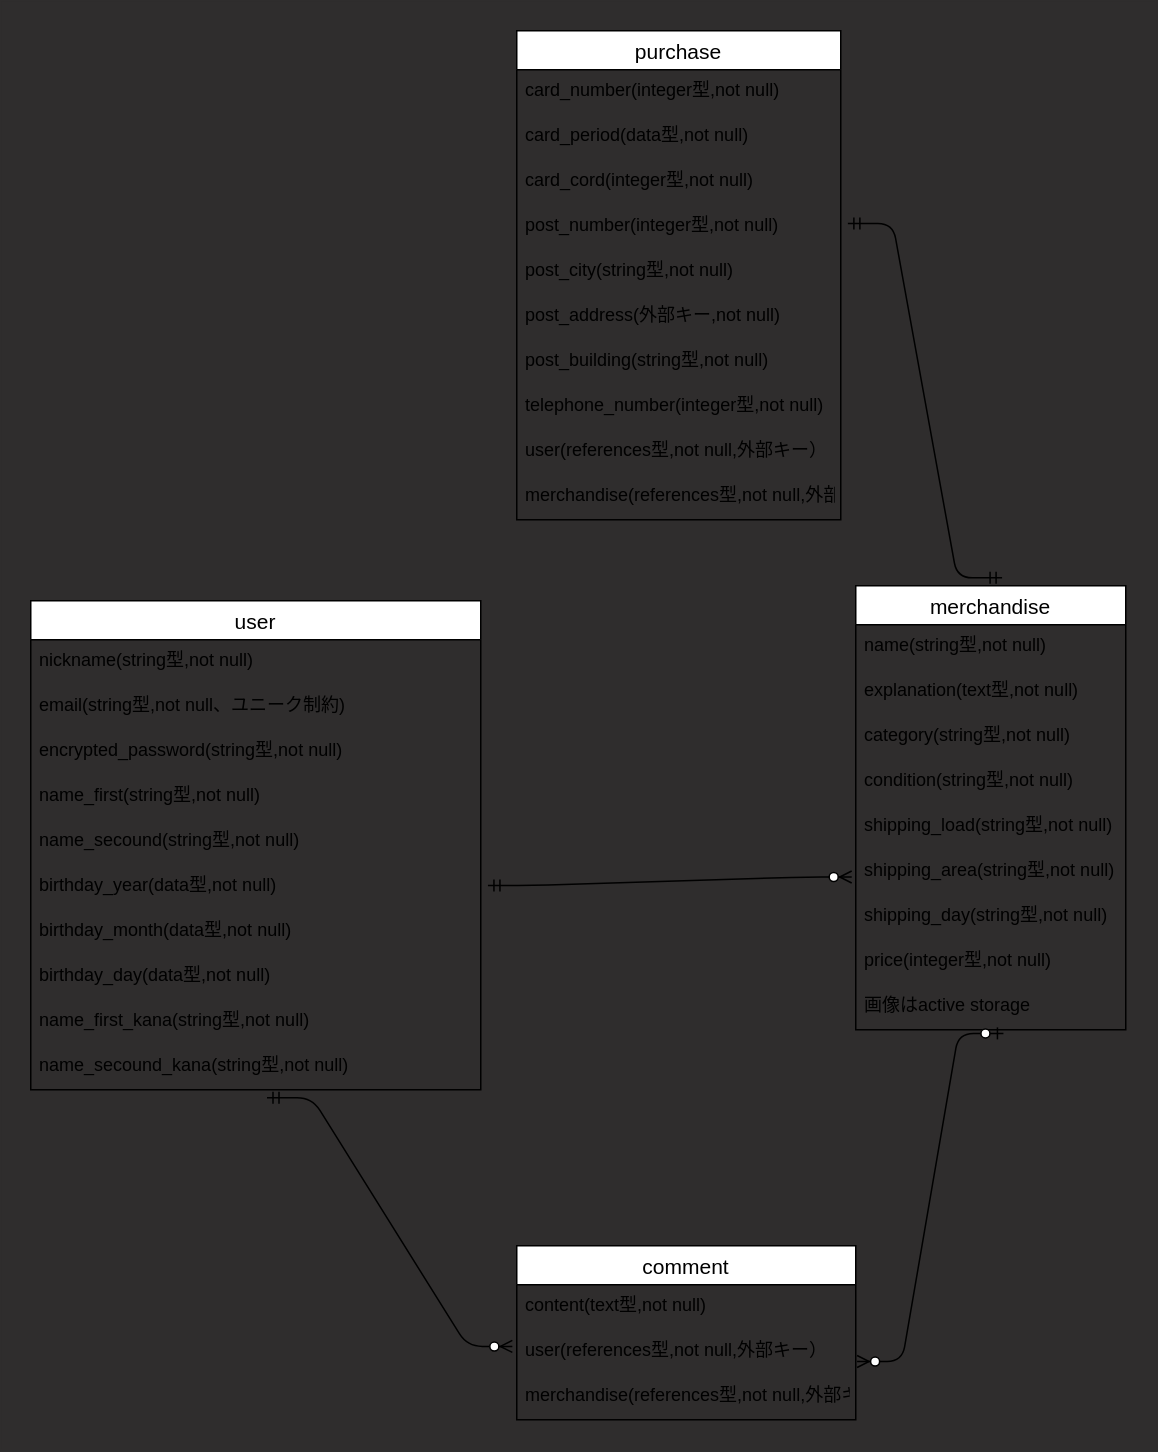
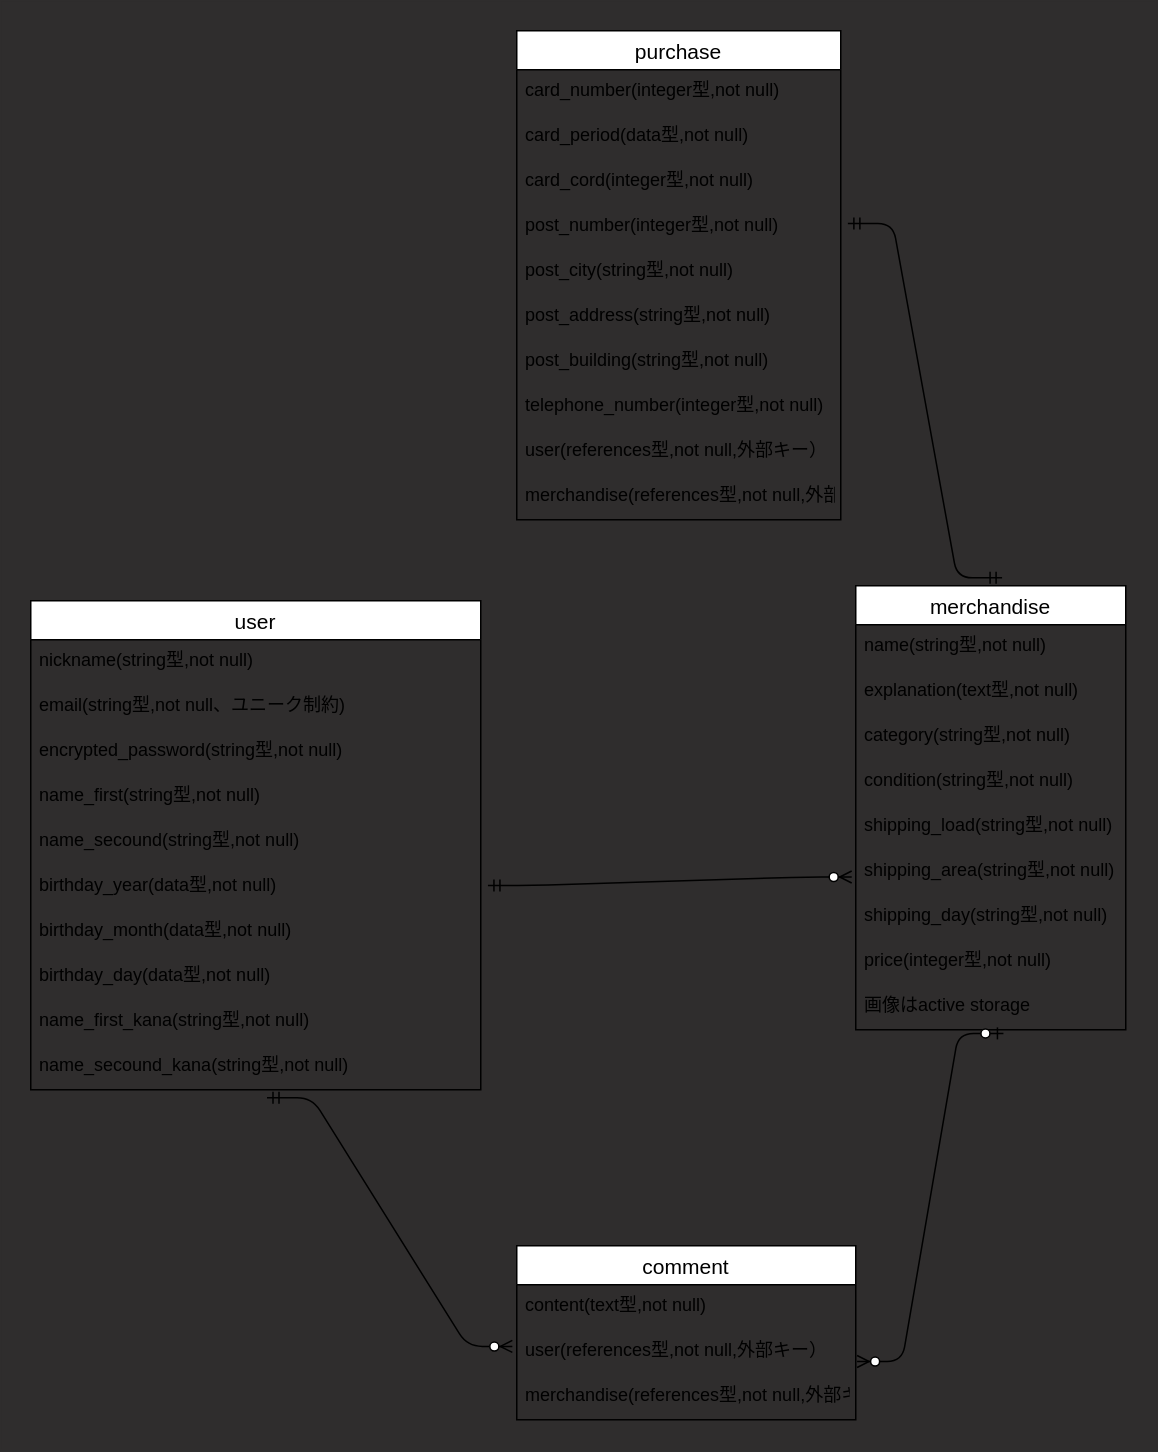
(668, 315) -> (668, 315)
